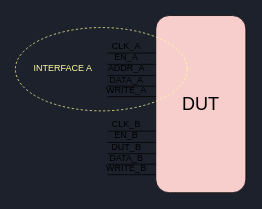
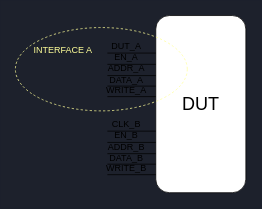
(126, 46) -> (126, 46)
(63, 69) -> (63, 50)
(201, 104) -> (201, 104)
(126, 147) -> (126, 147)
